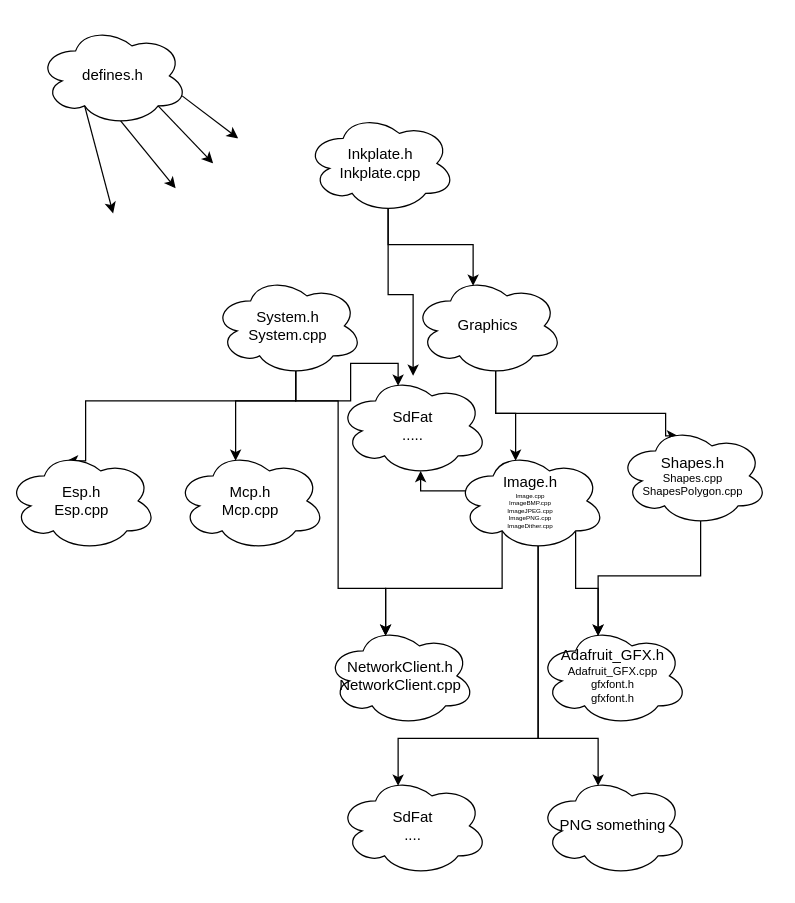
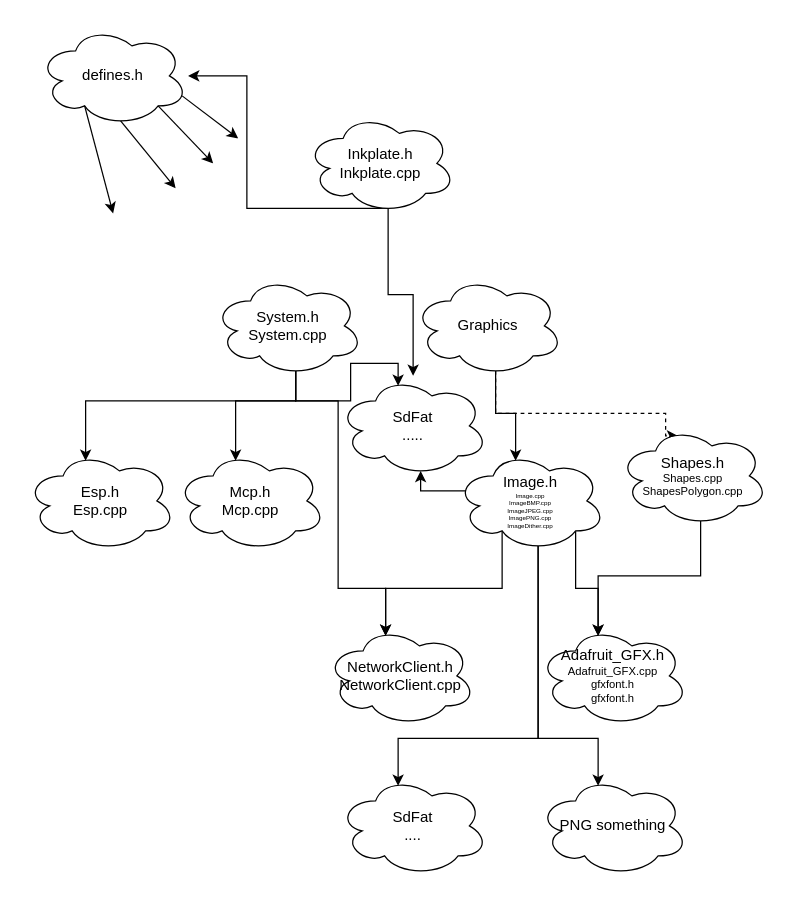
(448, 244) -> (247, 185)
(605, 413) -> (605, 413)
(82, 501) -> (101, 501)
